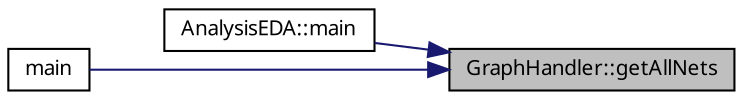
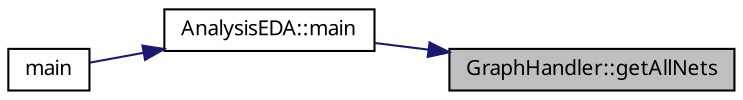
(259, 70) -> (117, 58)
